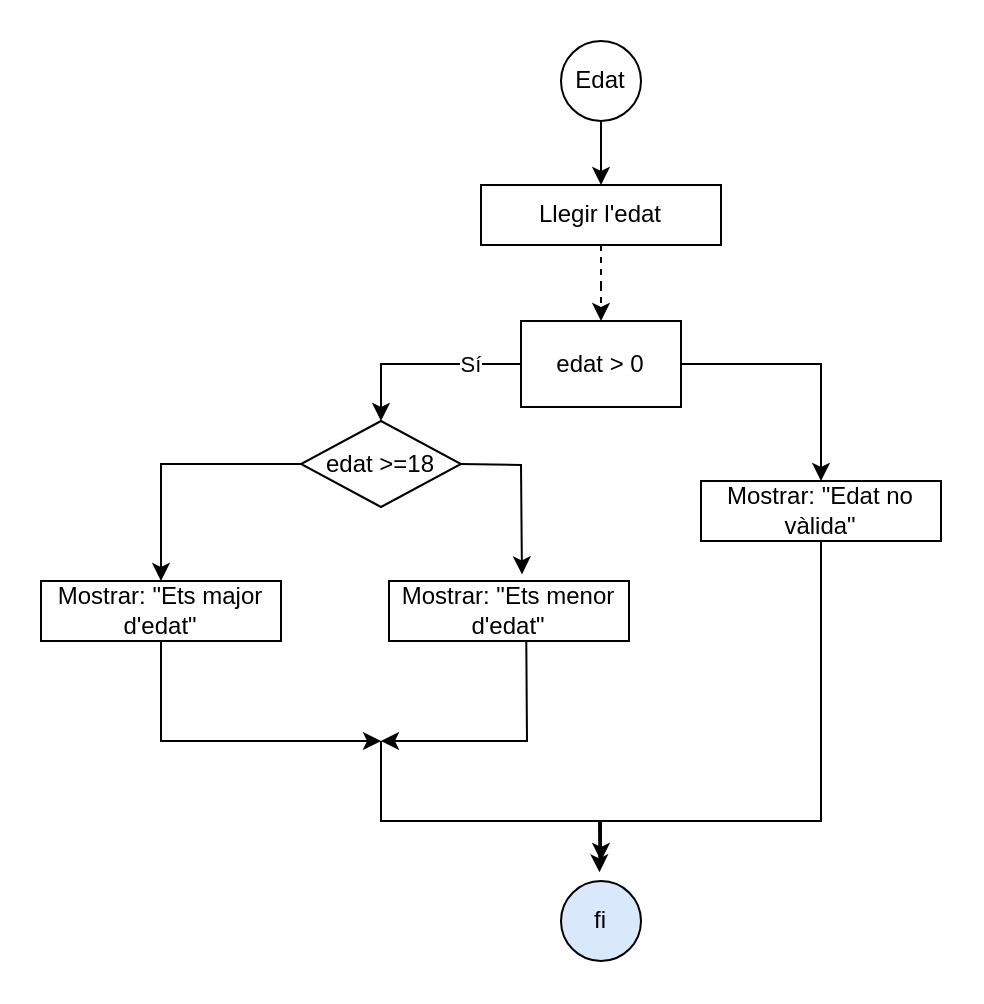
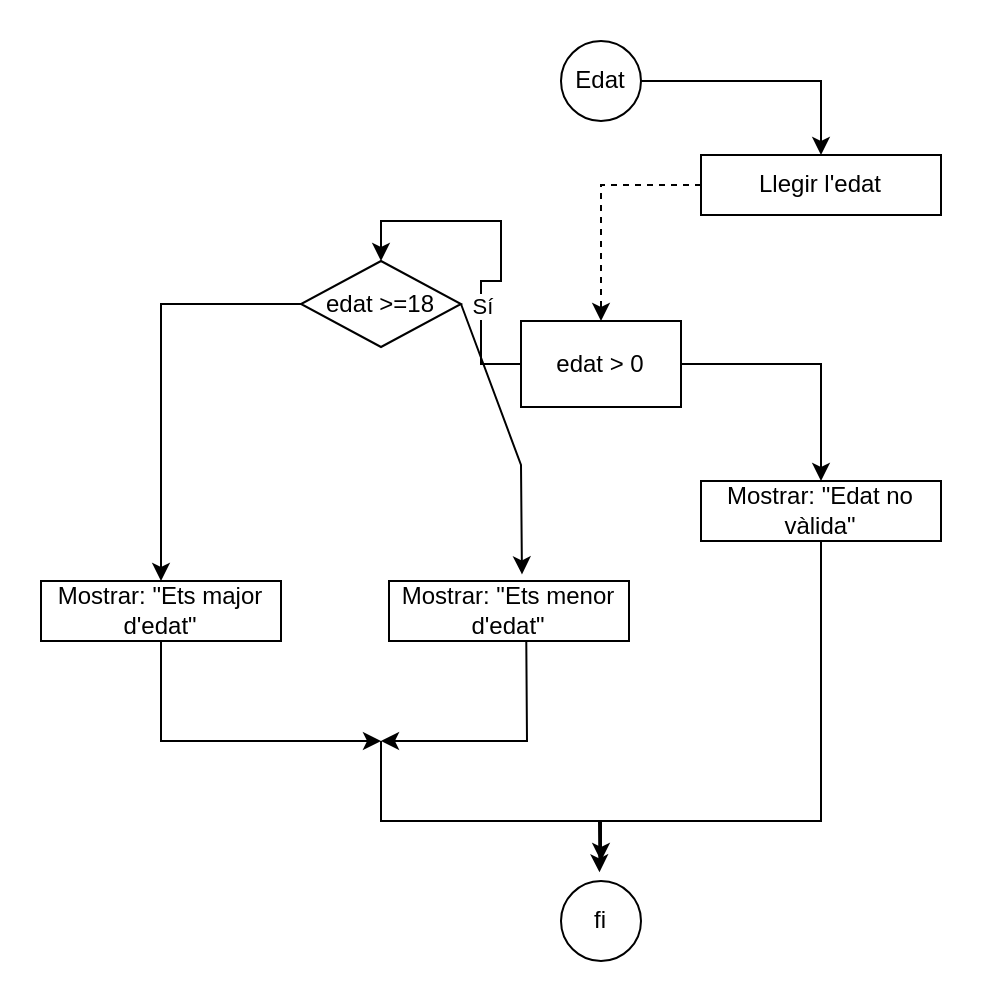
(601, 215) -> (821, 185)
(381, 464) -> (381, 304)
(601, 921) -> (601, 921)
